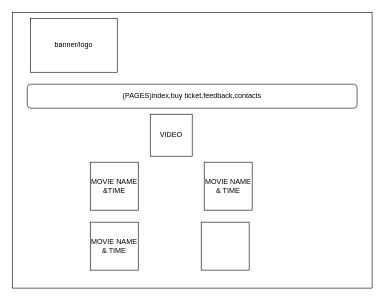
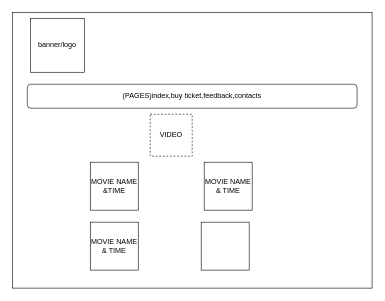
(74, 45) -> (57, 45)
(171, 135) -> (171, 135)
